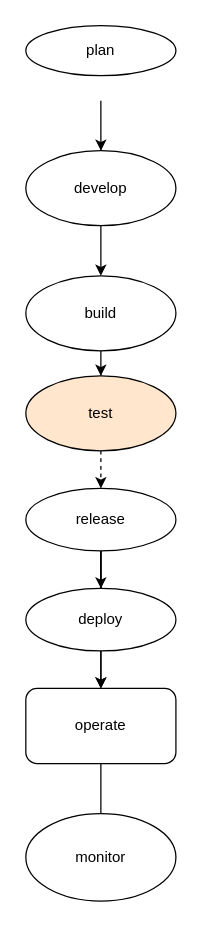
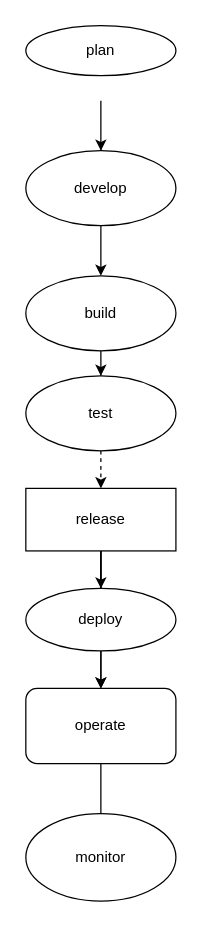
(101, 413) -> (101, 413)
(101, 519) -> (101, 519)
